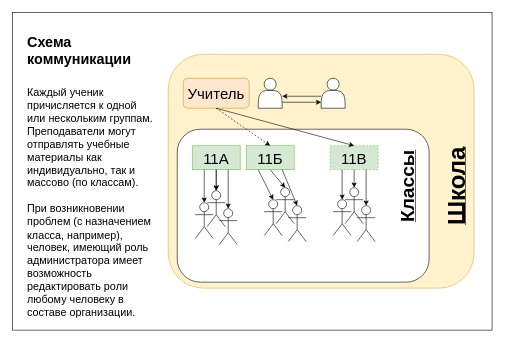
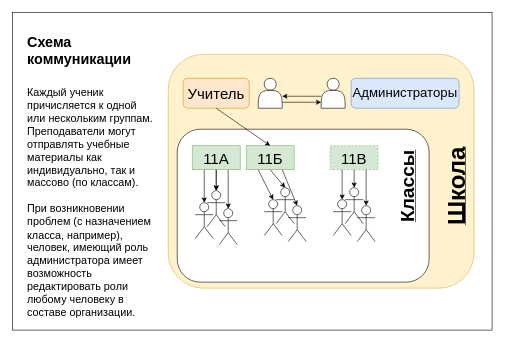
none -> (405, 93)
(243, 127) -> (243, 127)
(286, 127) -> none
